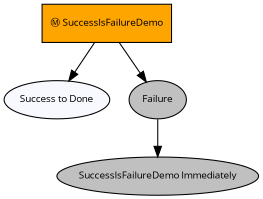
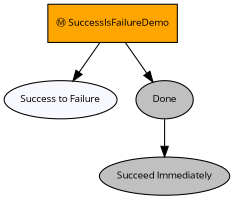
(57, 100) -> (61, 100)
(158, 100) -> (165, 100)
(158, 176) -> (165, 176)
